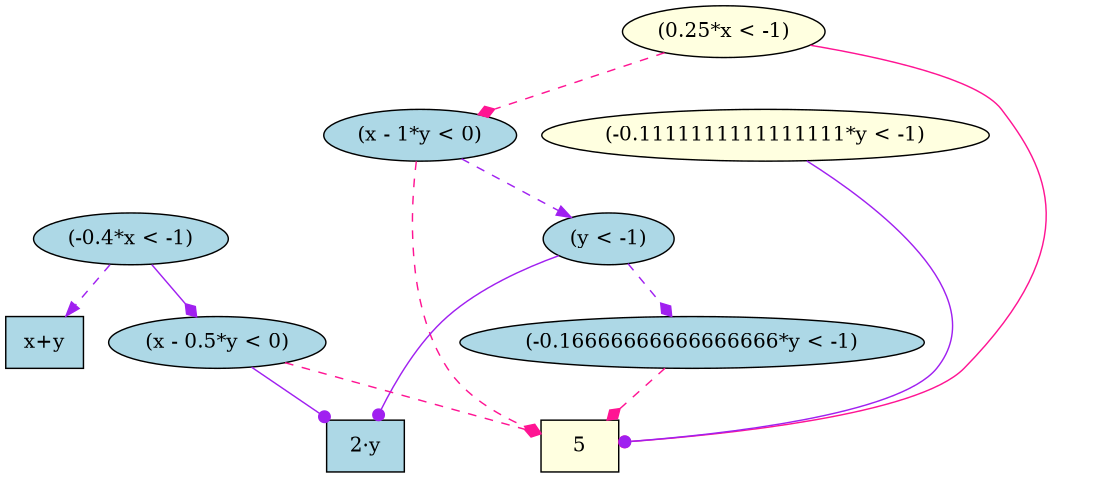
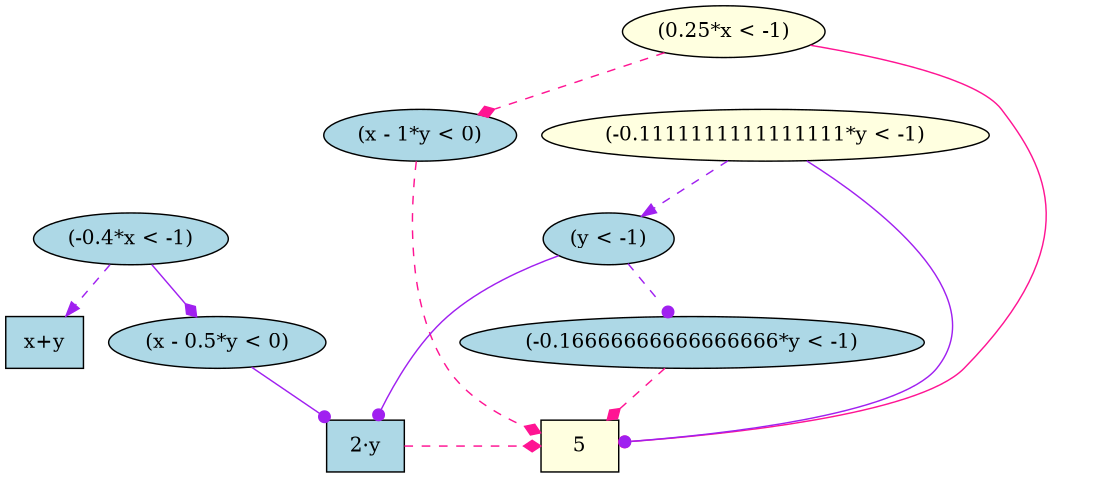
(510, 185) -> (691, 185)
(644, 283) -> (644, 283)
(404, 396) -> (464, 446)
